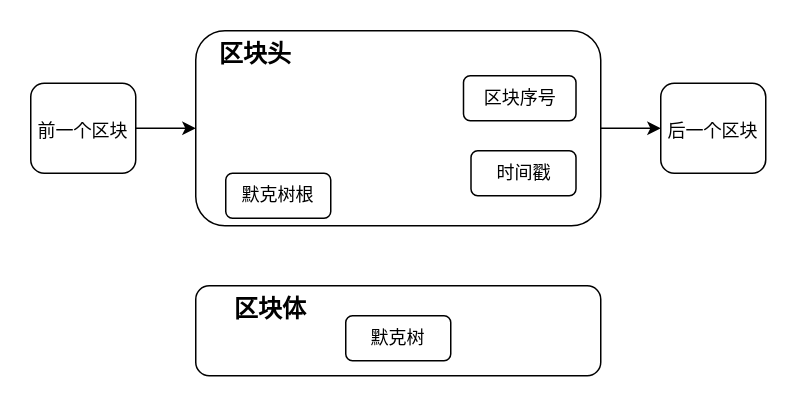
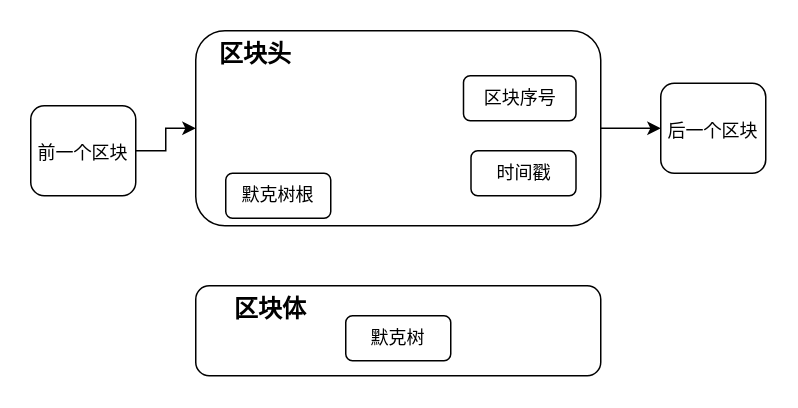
(83, 128) -> (83, 151)
